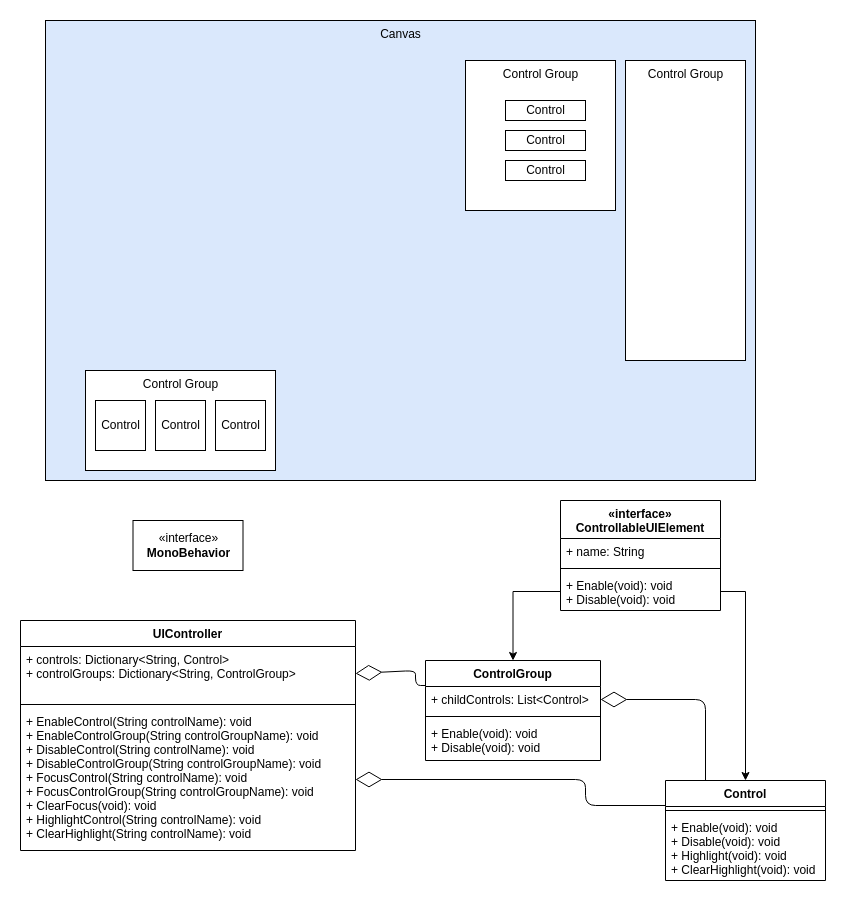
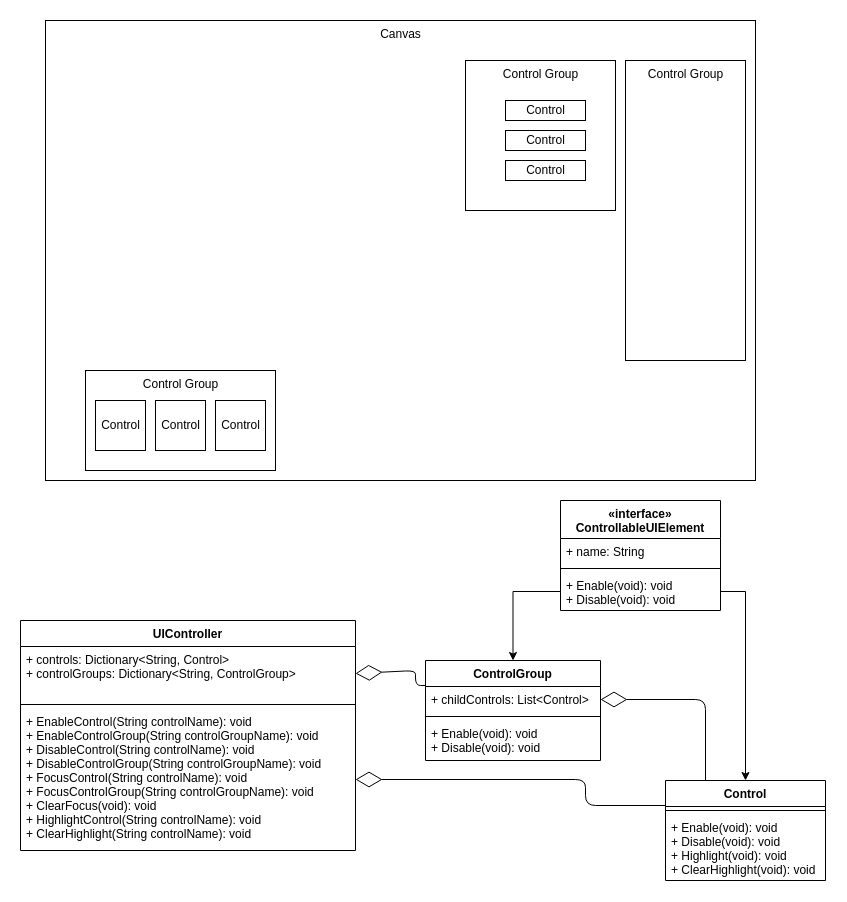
(401, 251) -> (401, 251)
(188, 546) -> none
